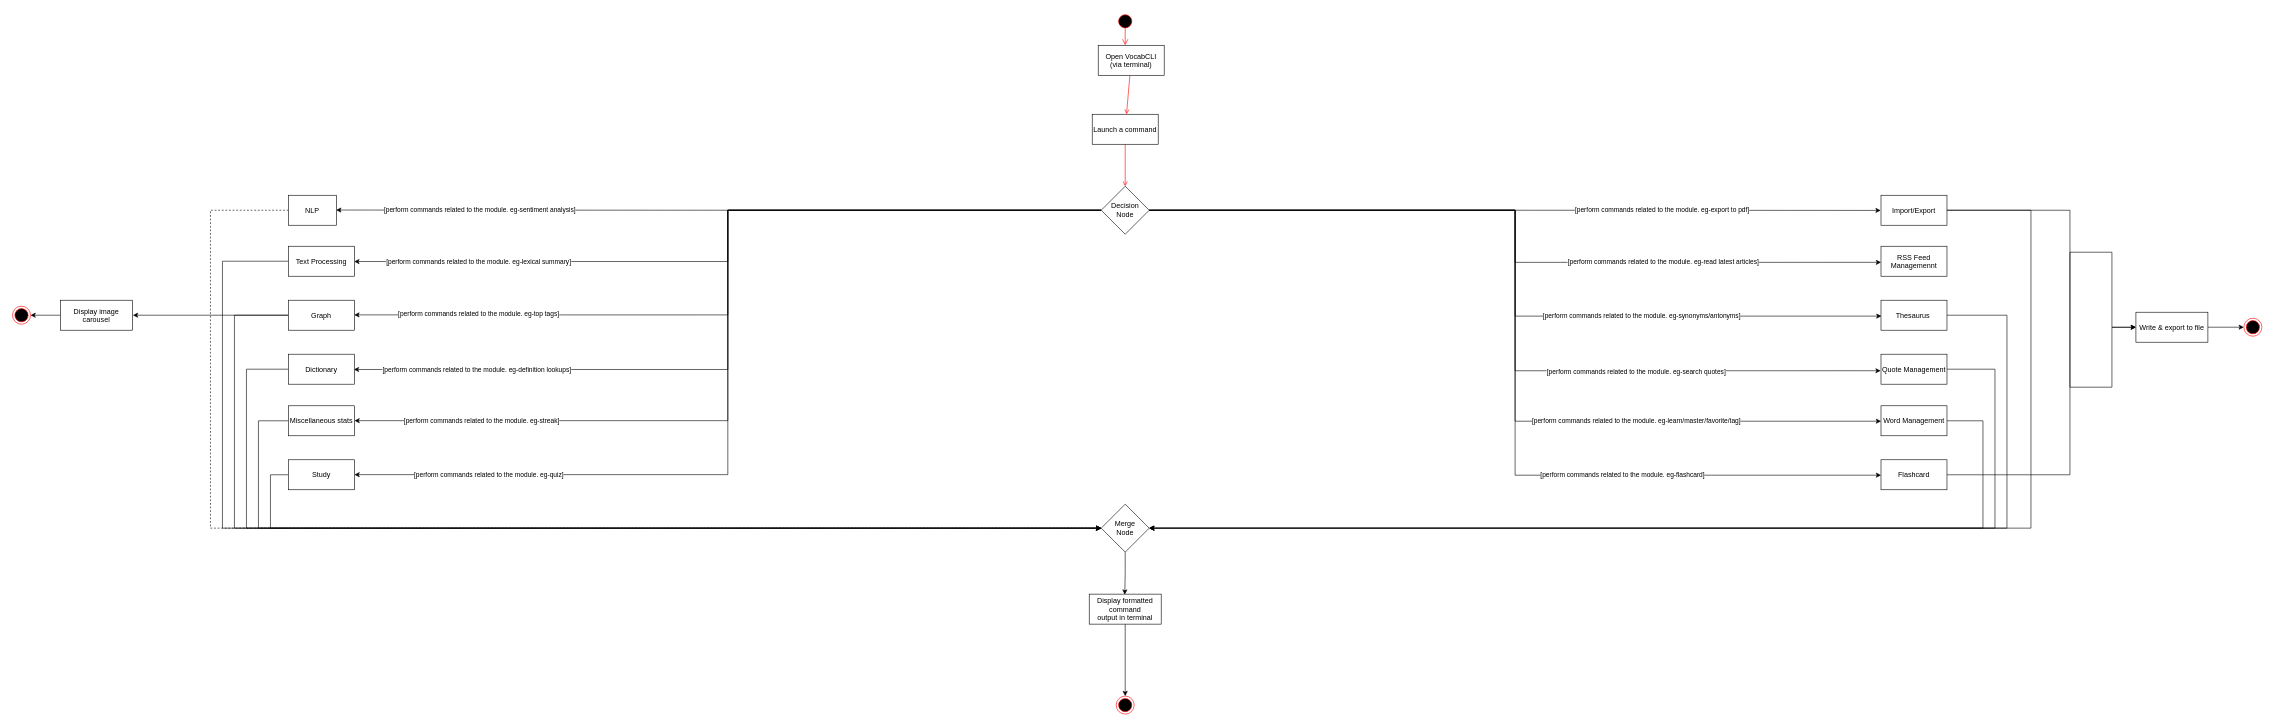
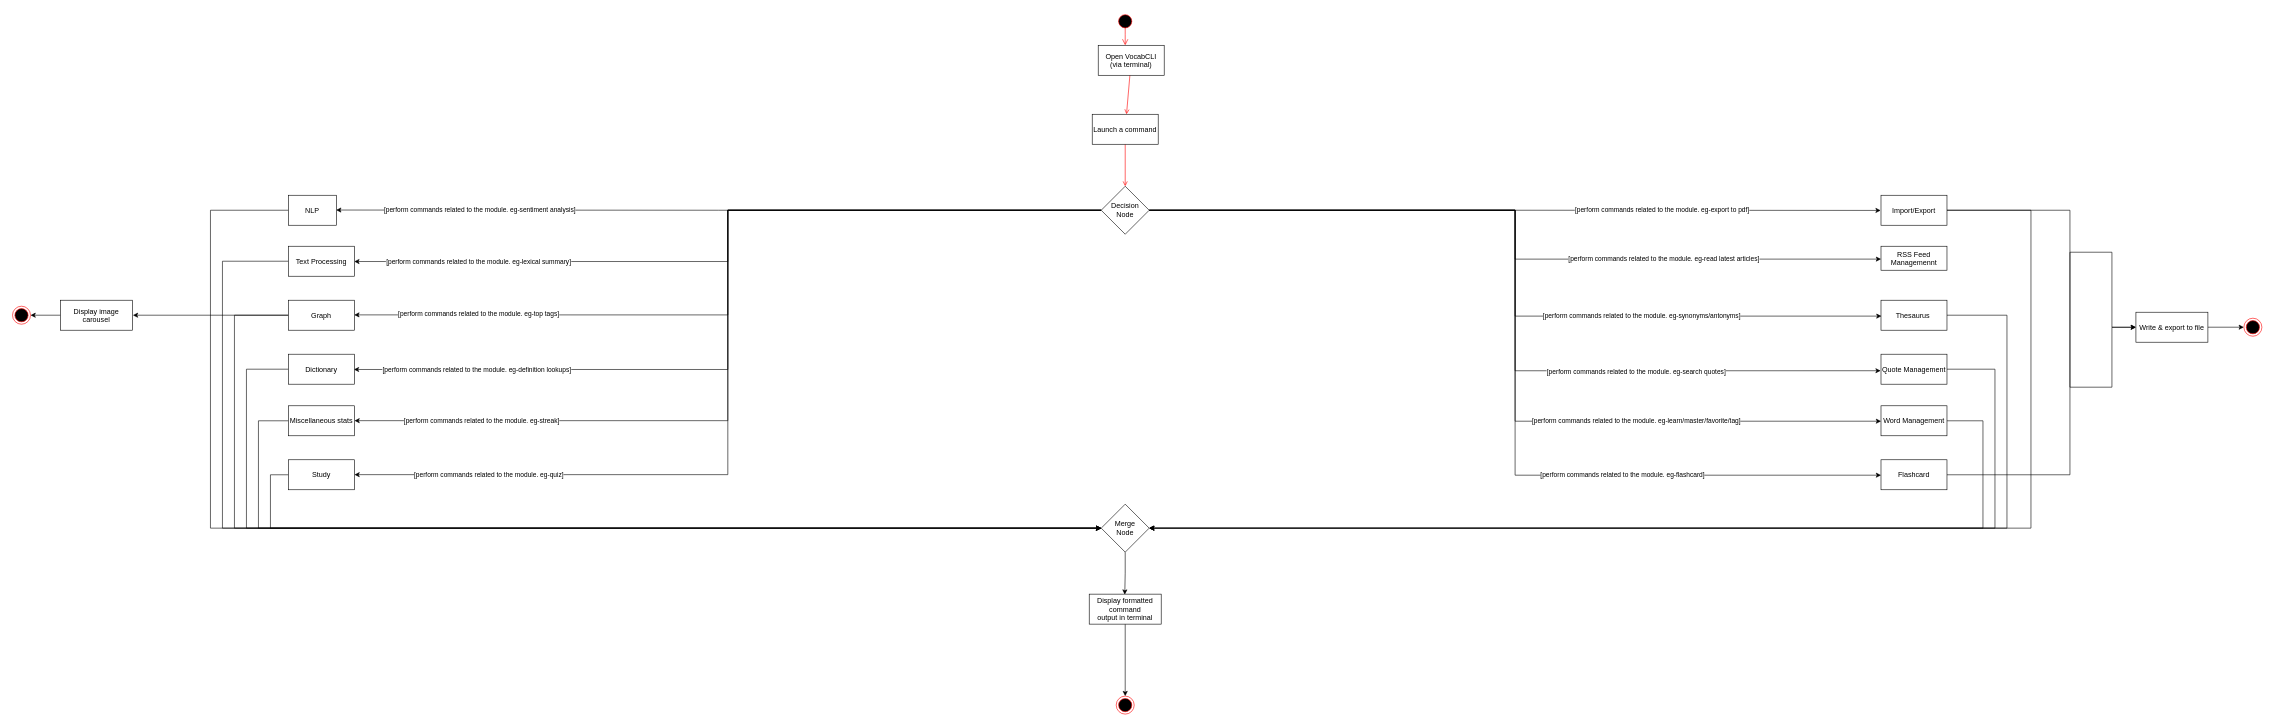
(1914, 261) -> (1914, 258)
(210, 335) -> (210, 335)
